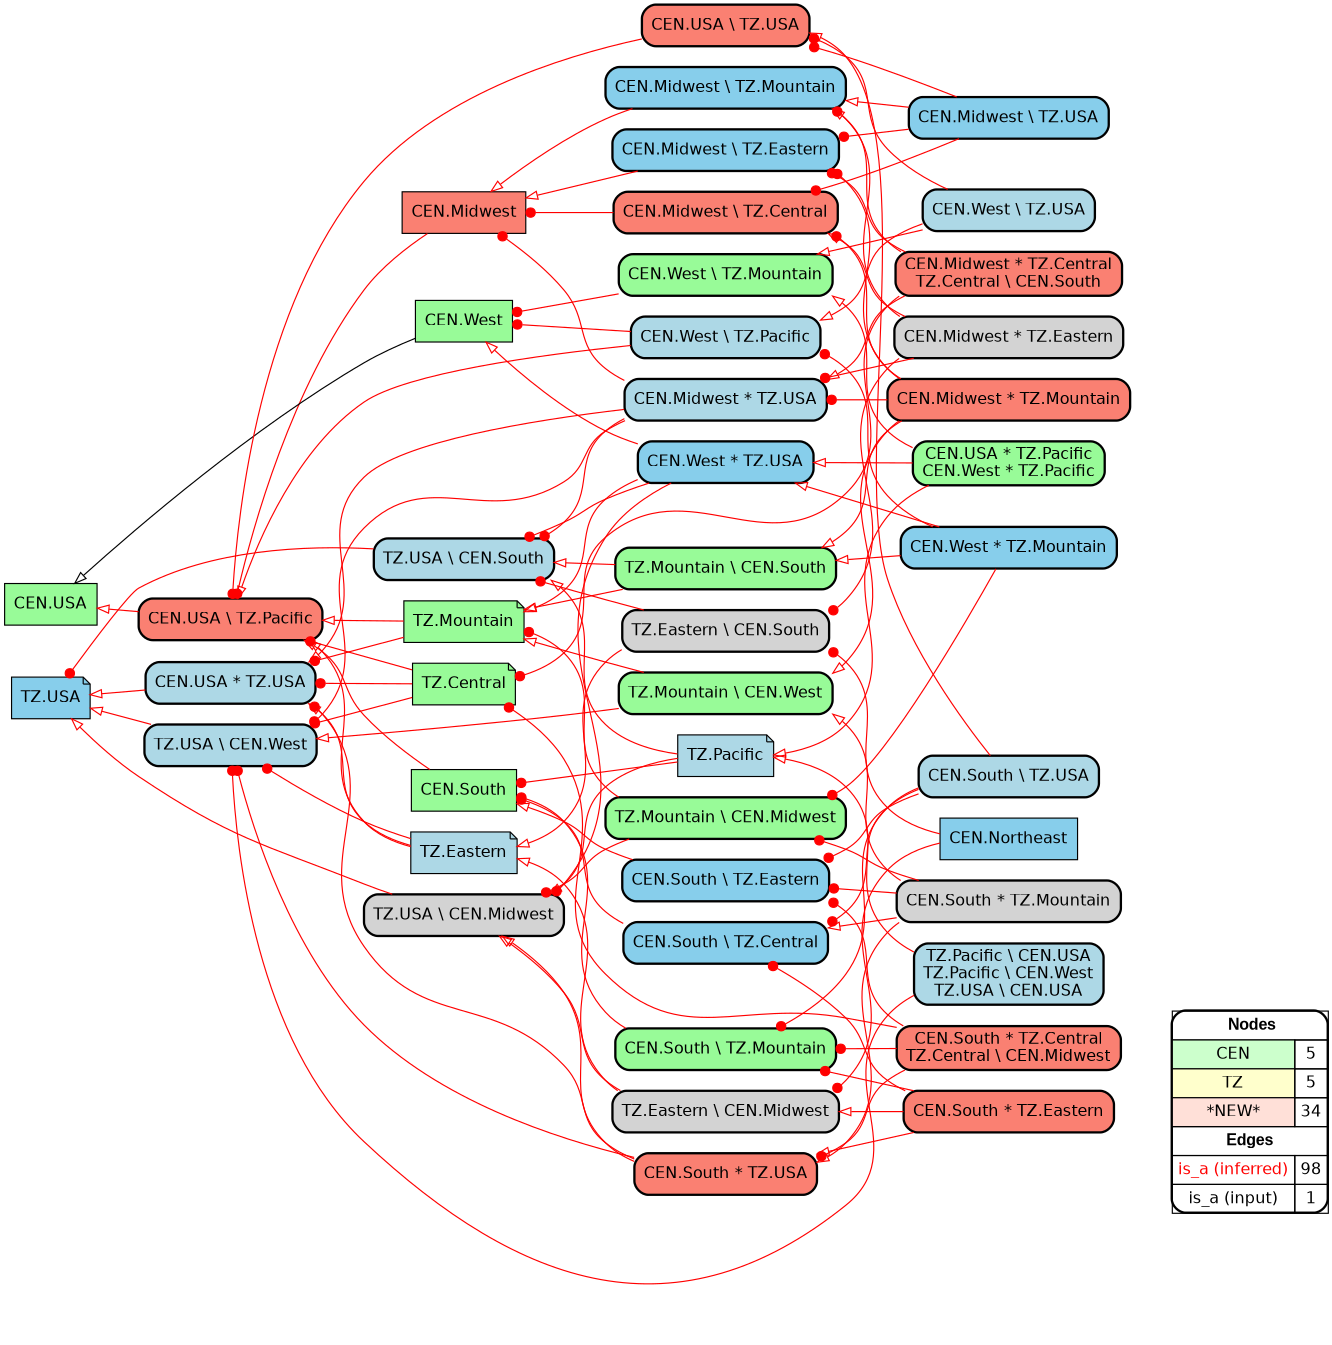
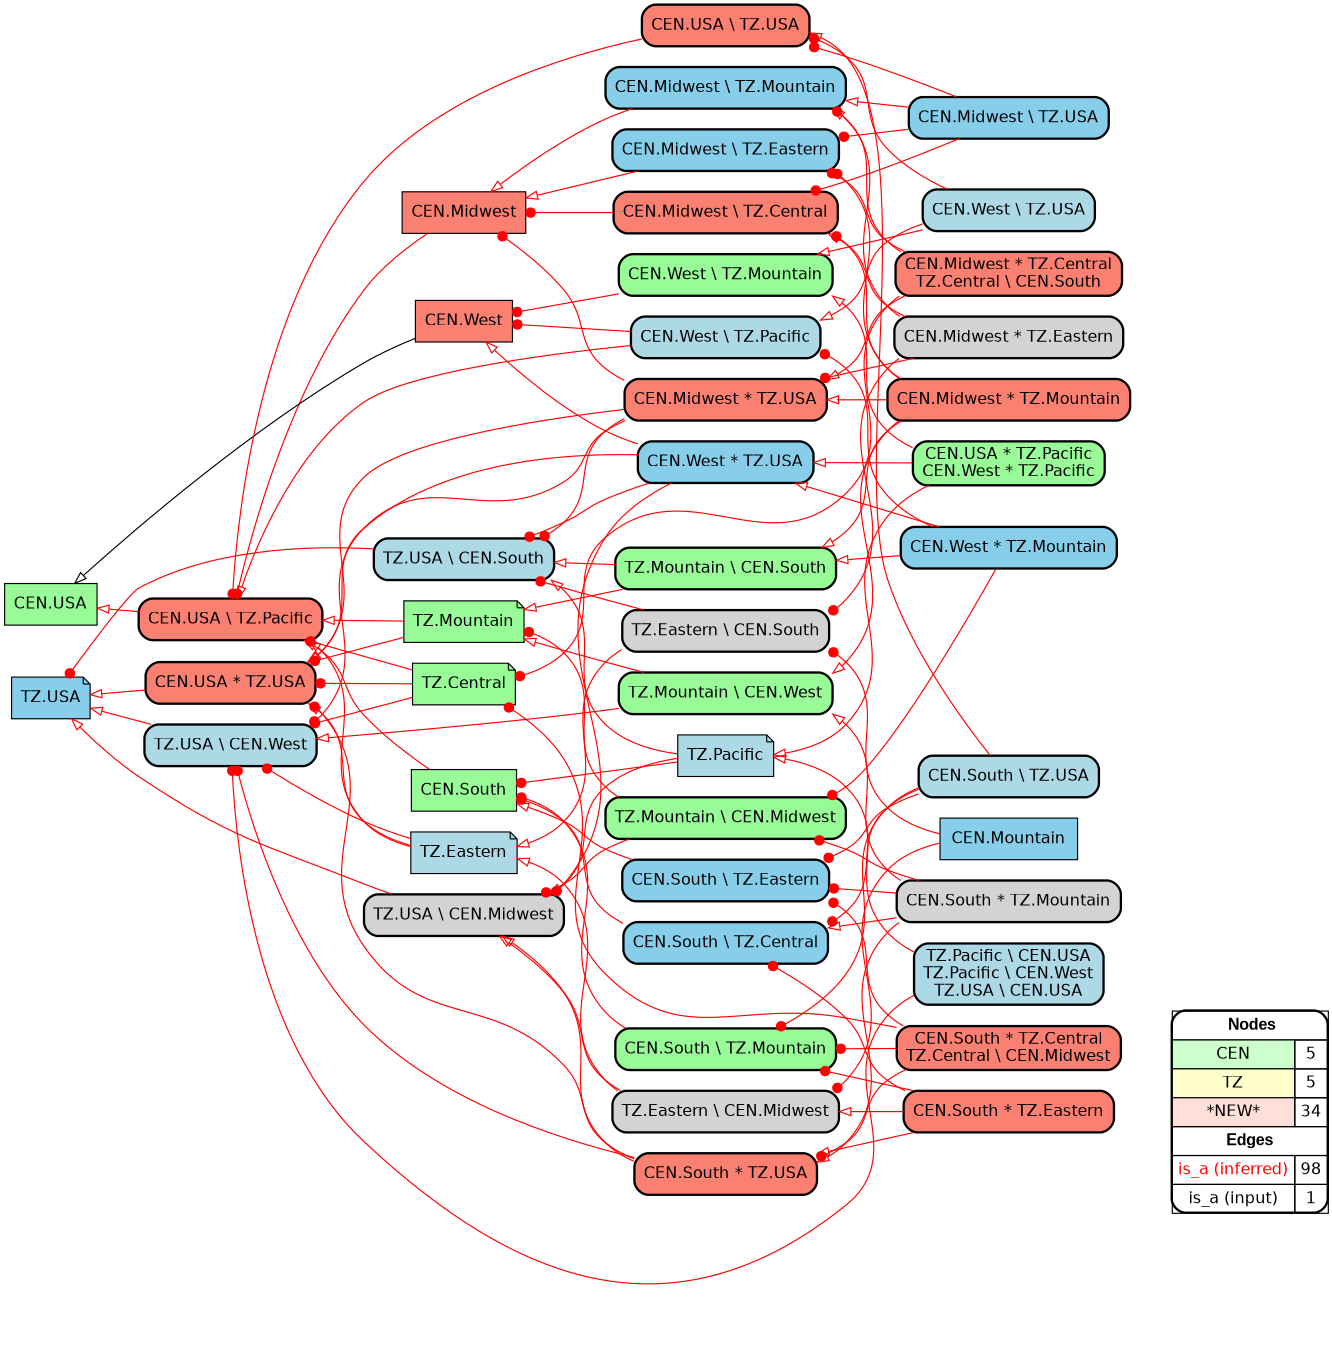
(464, 321) -> (464, 321)
(726, 400) -> (726, 400)
(857, 400) -> (857, 400)
(585, 543) -> (427, 489)
(231, 683) -> (231, 683)
(1009, 839) -> (1009, 839)
